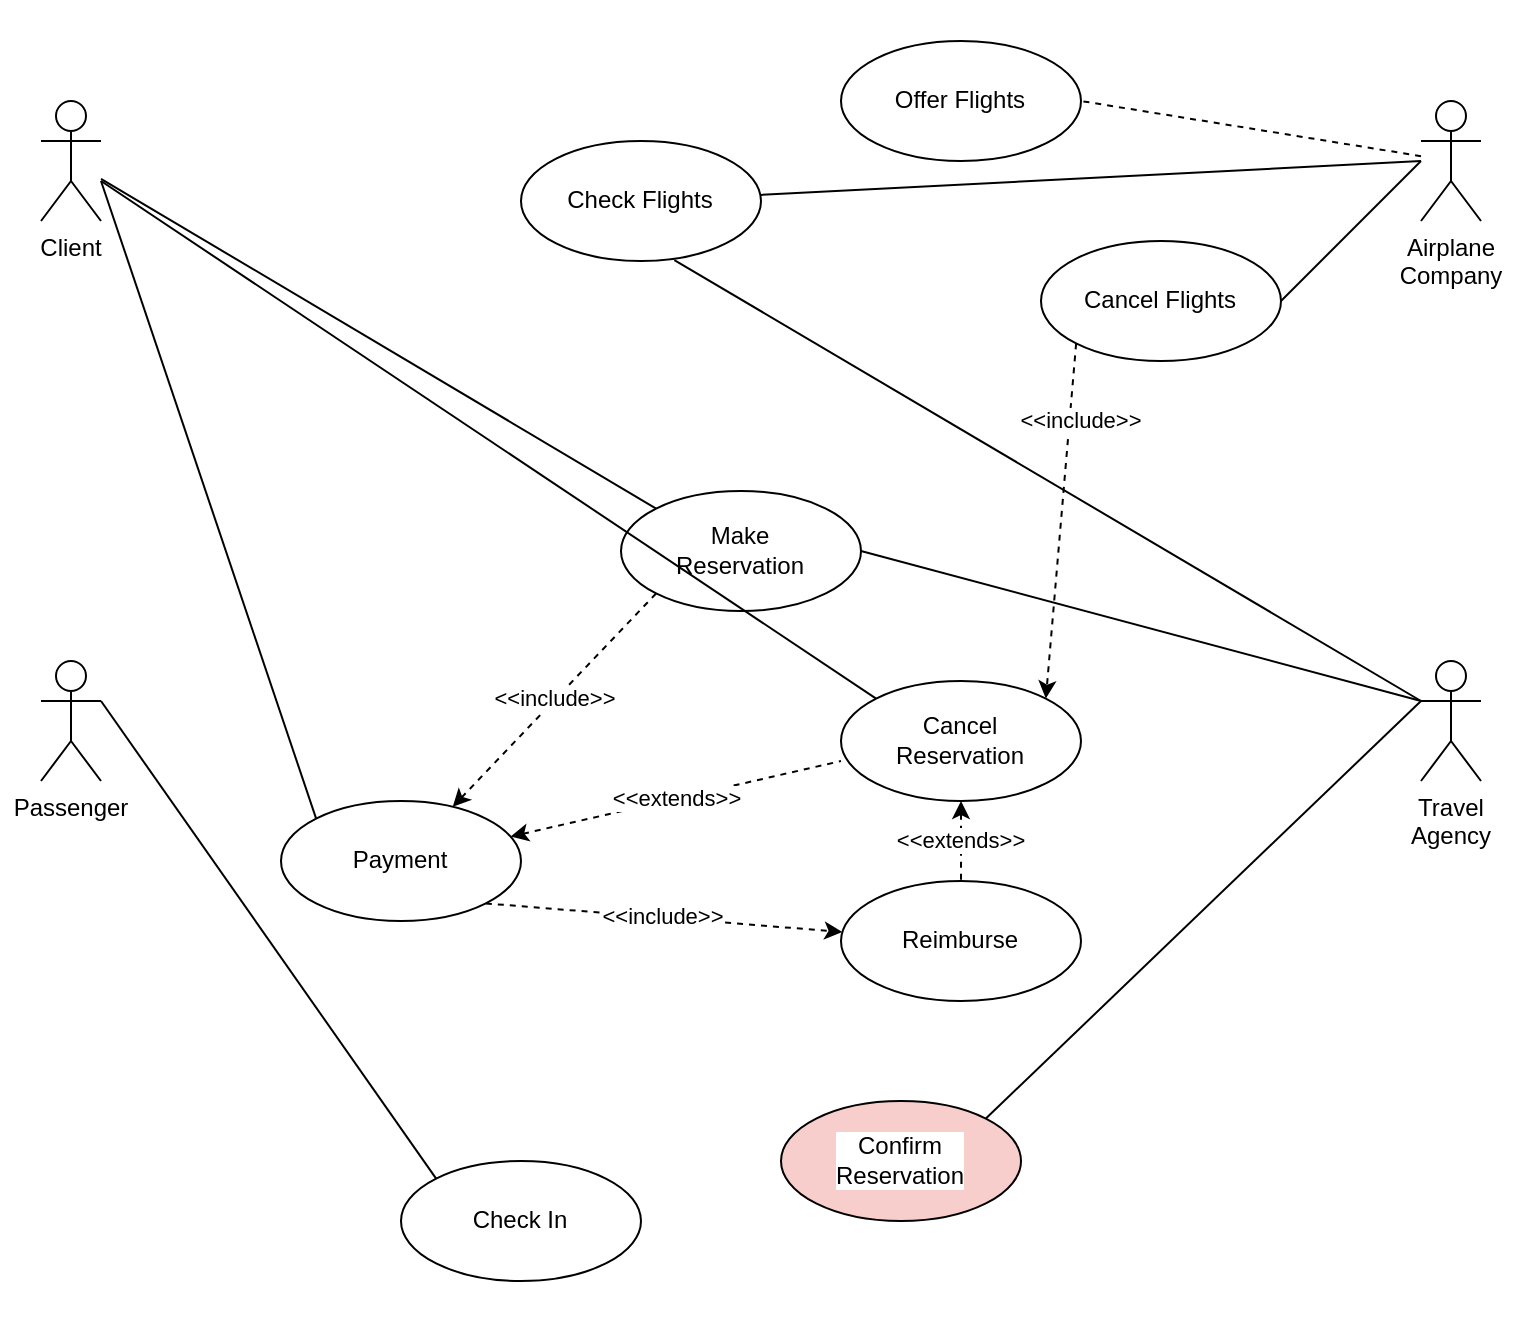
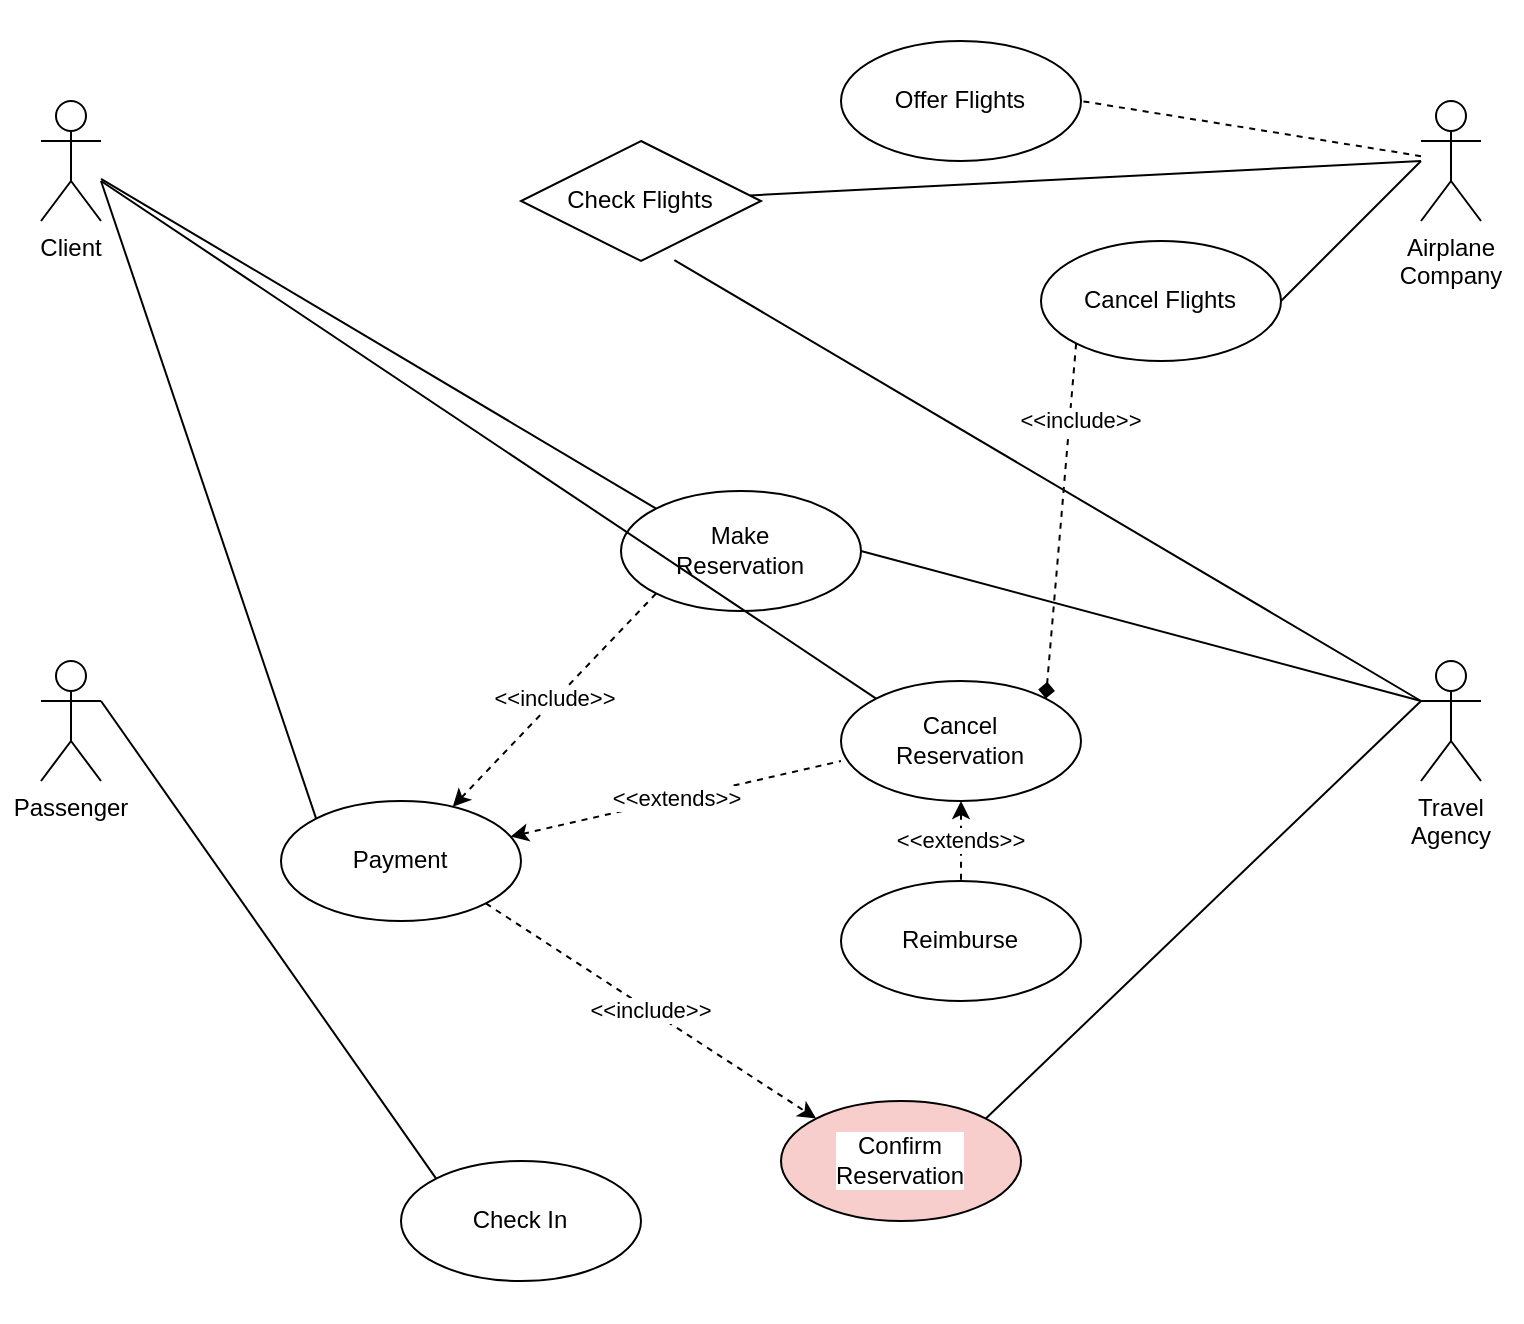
(641, 201) -> (641, 201)
(1047, 683) -> (1047, 682)
(658, 917) -> (722, 1058)
